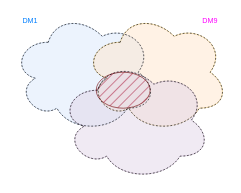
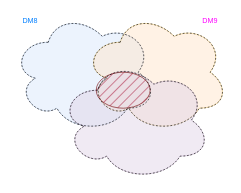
(30, 21) -> (30, 21)
